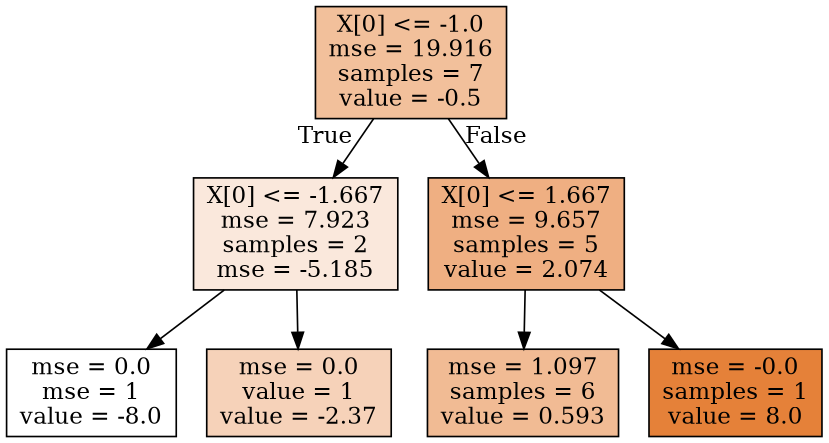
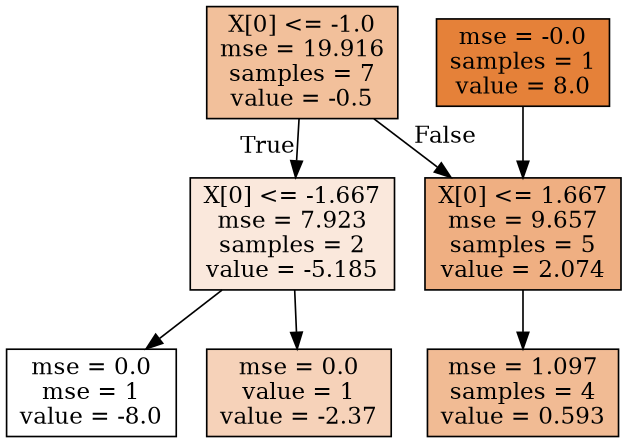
(296, 234) -> (292, 234)
(632, 314) -> (523, 134)
(523, 393) -> (523, 393)
